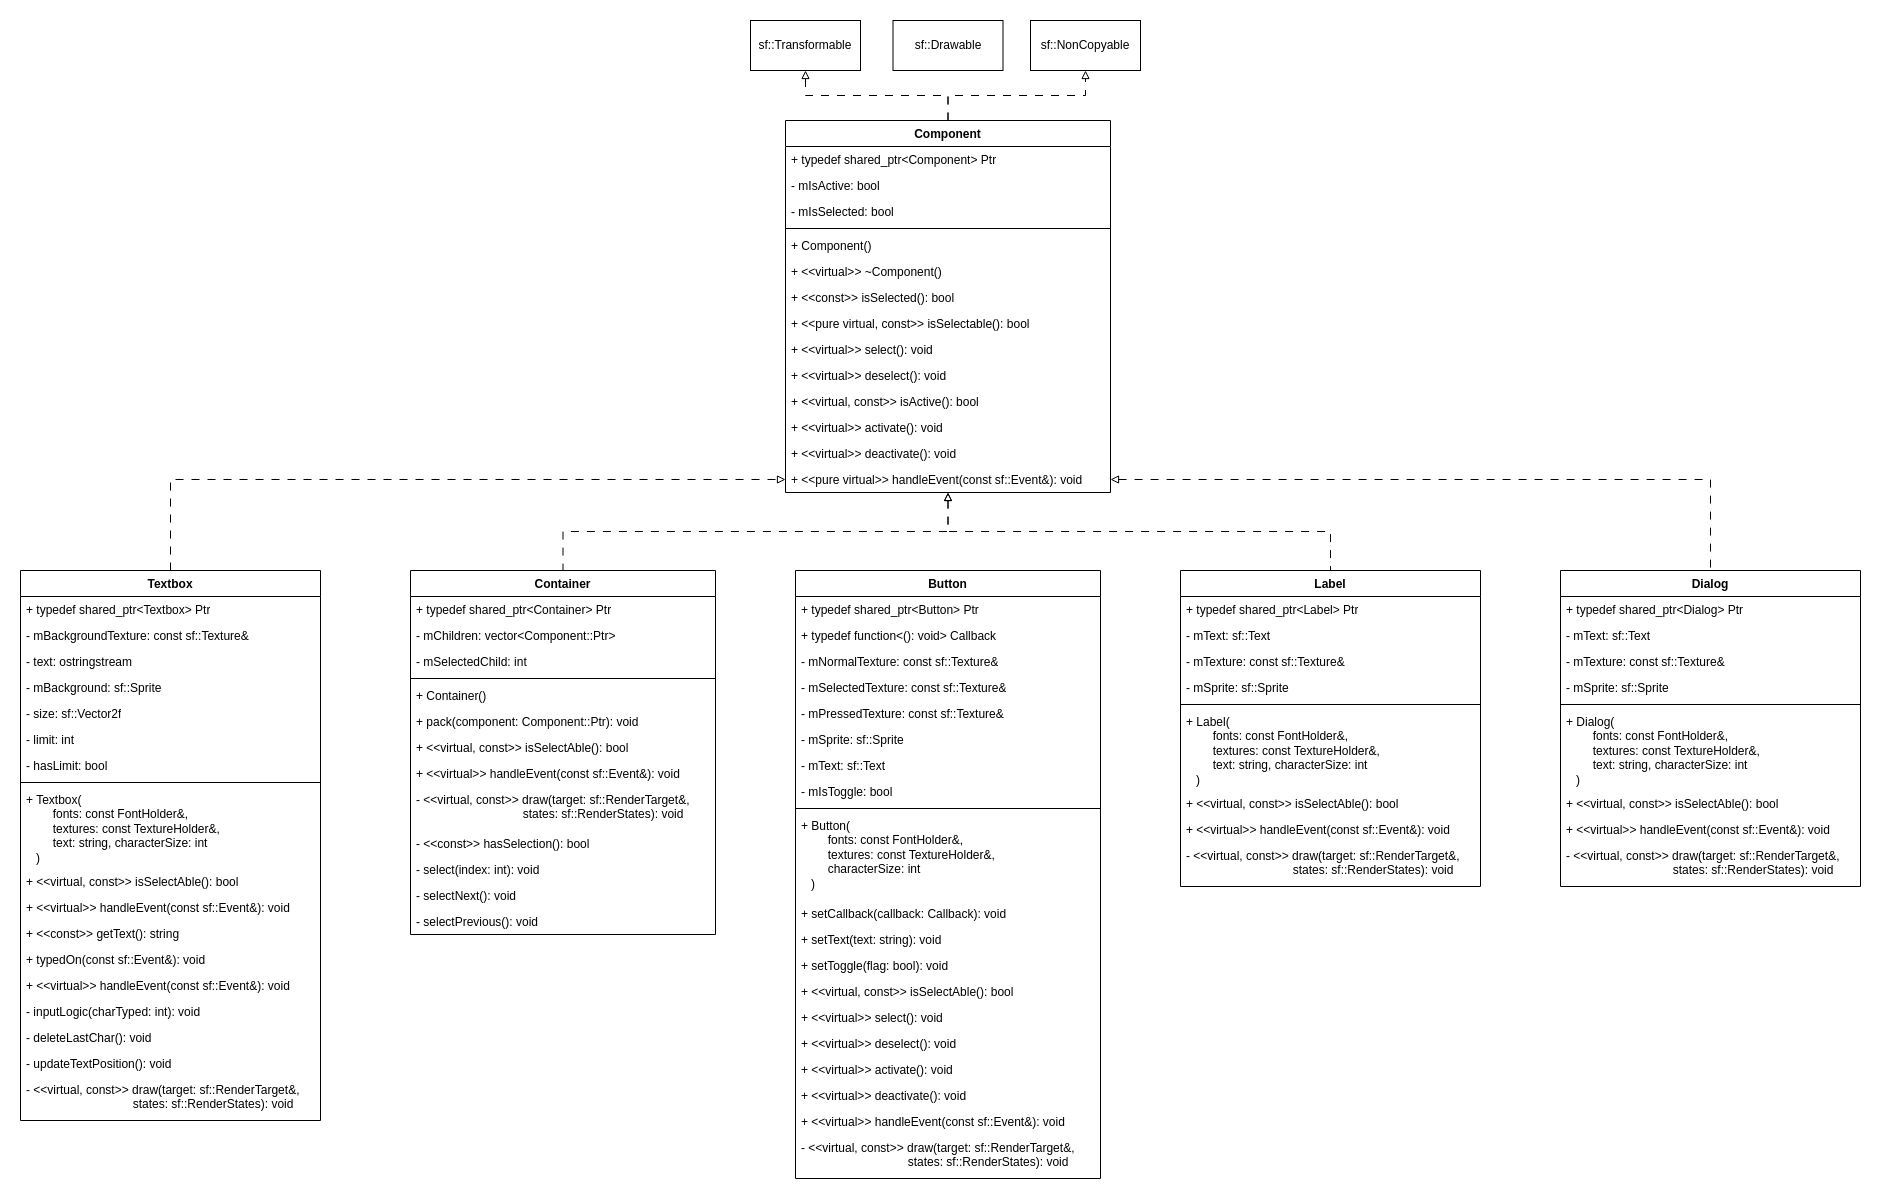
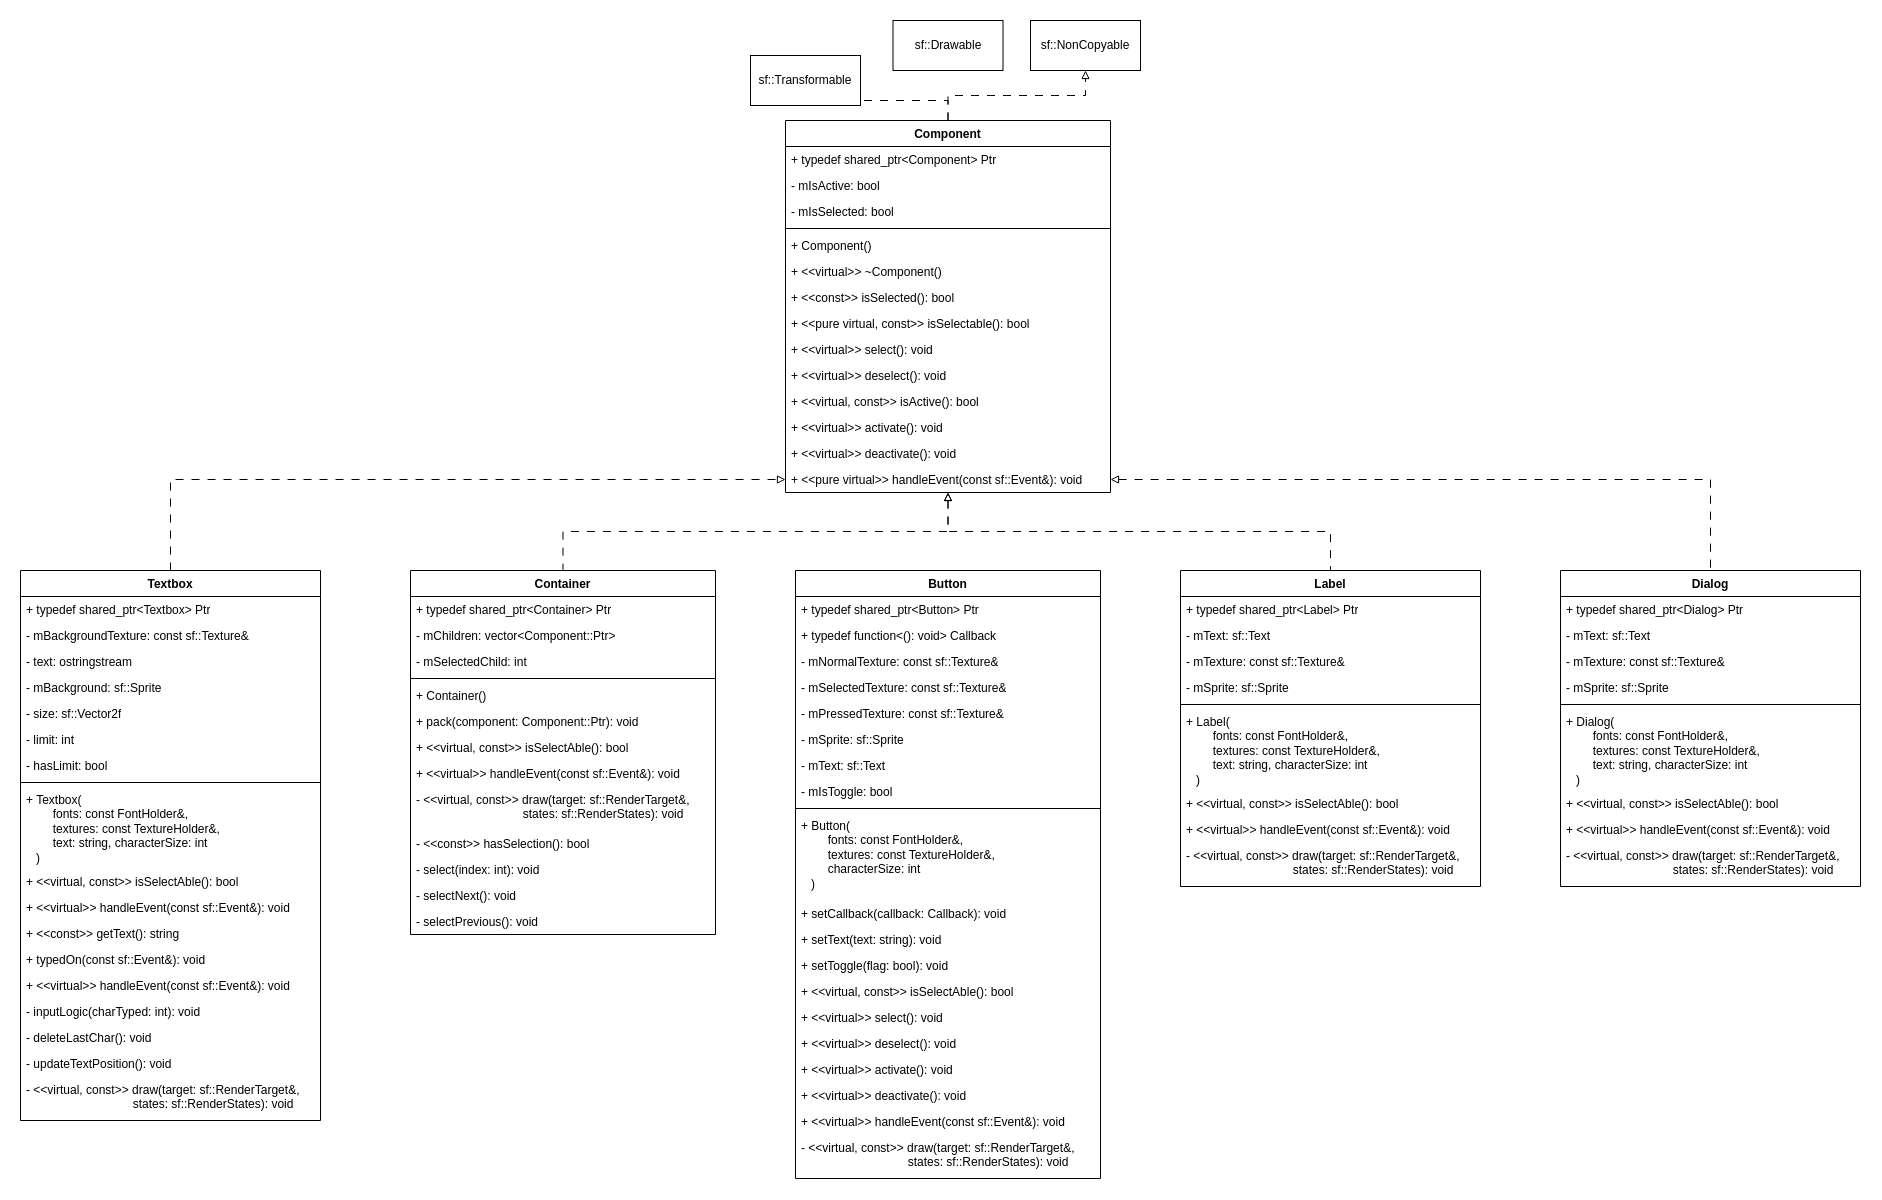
(806, 46) -> (806, 81)
